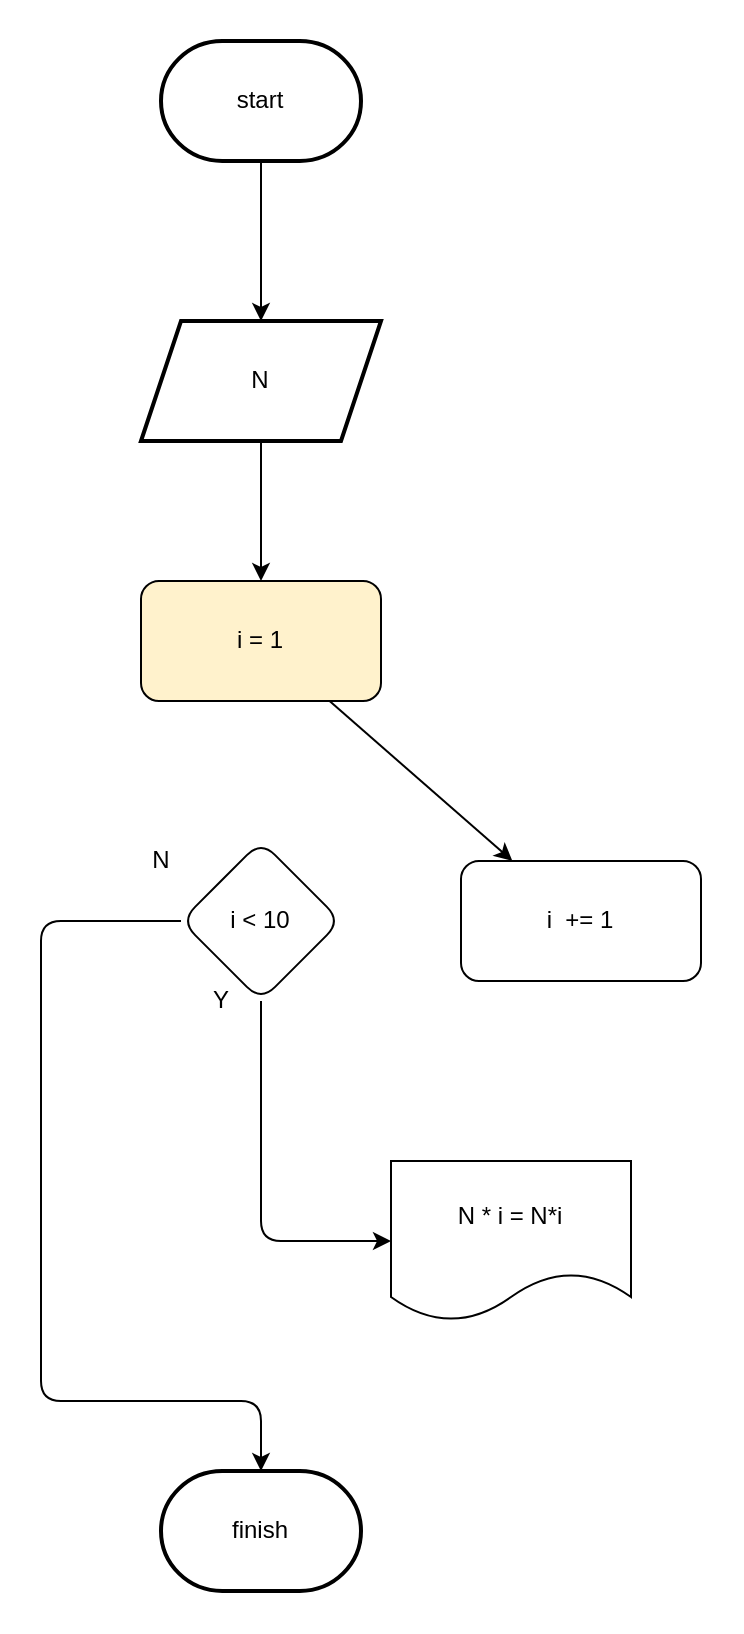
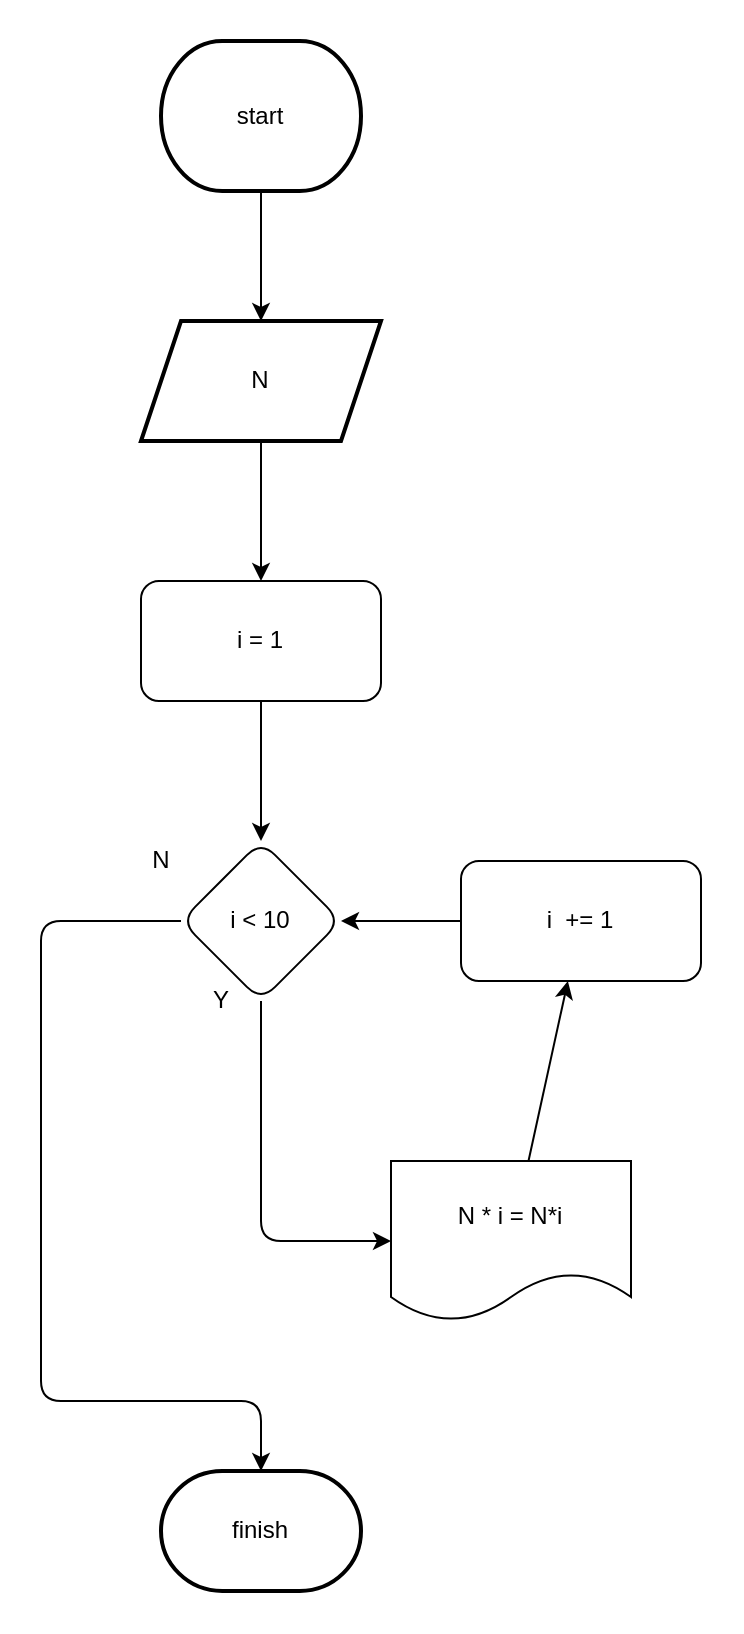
(261, 101) -> (261, 116)
(261, 641) -> (261, 641)
(416, 777) -> (261, 764)
none -> (408, 921)
none -> (547, 1078)
